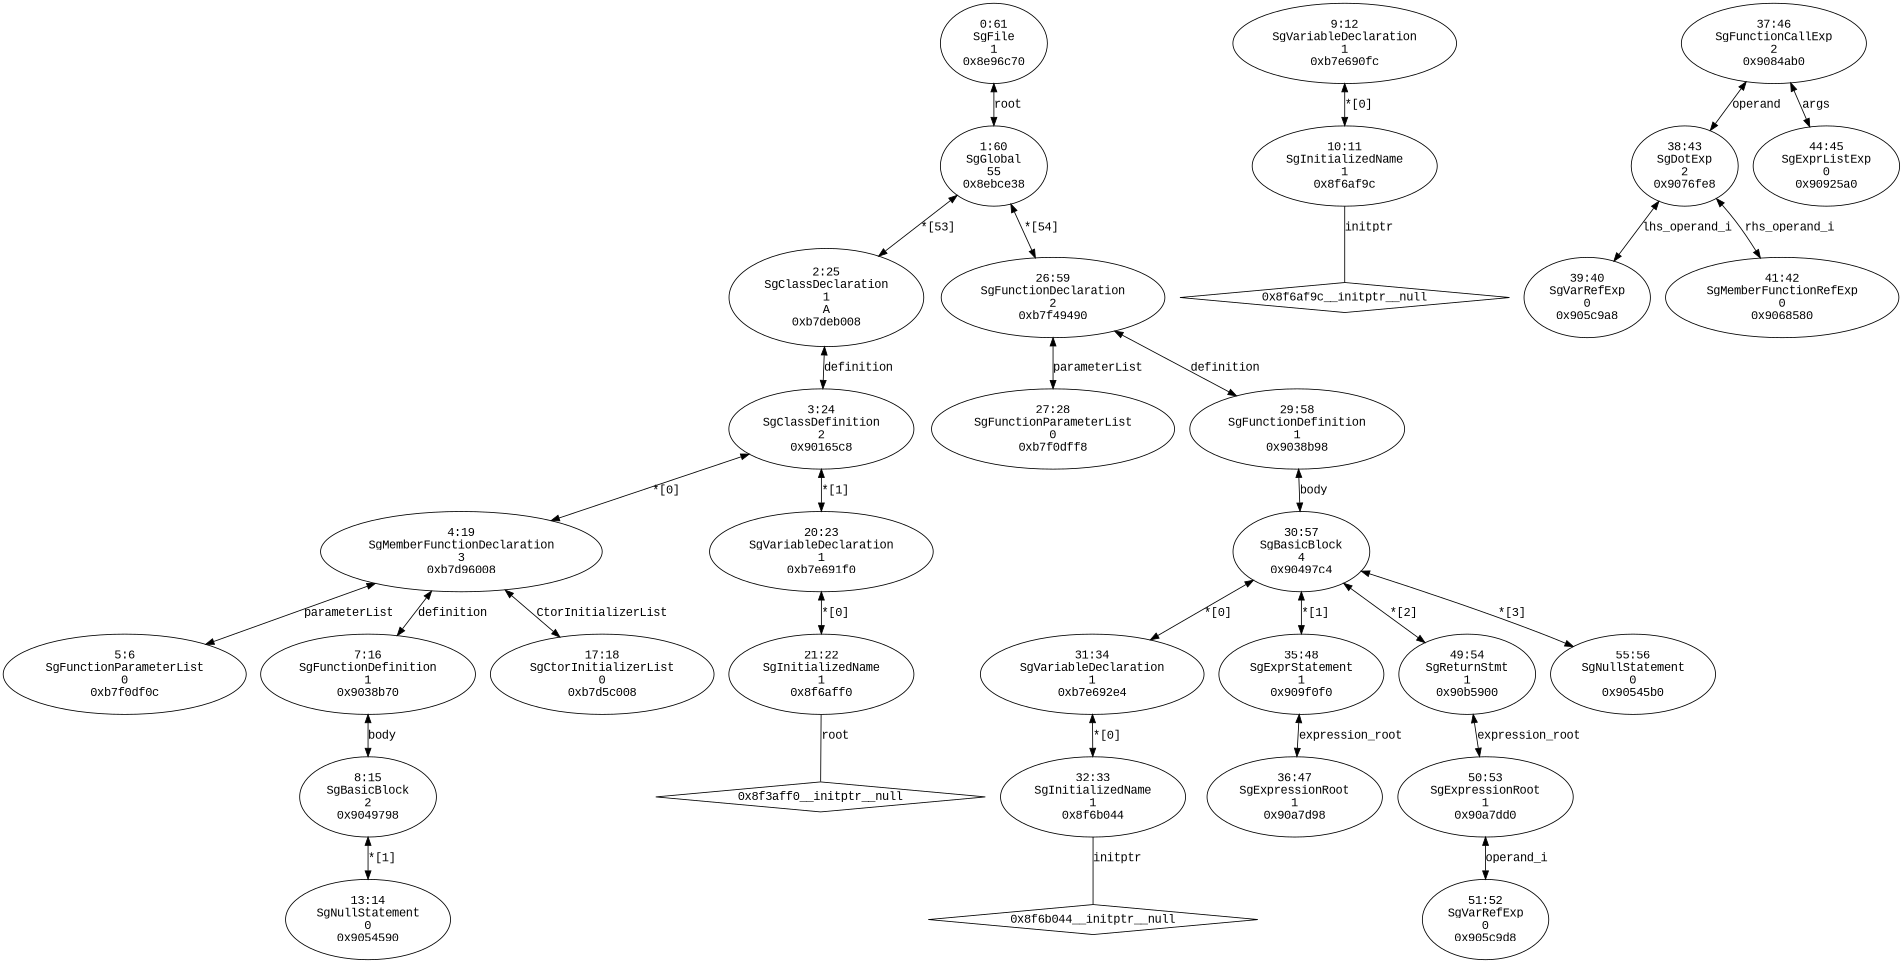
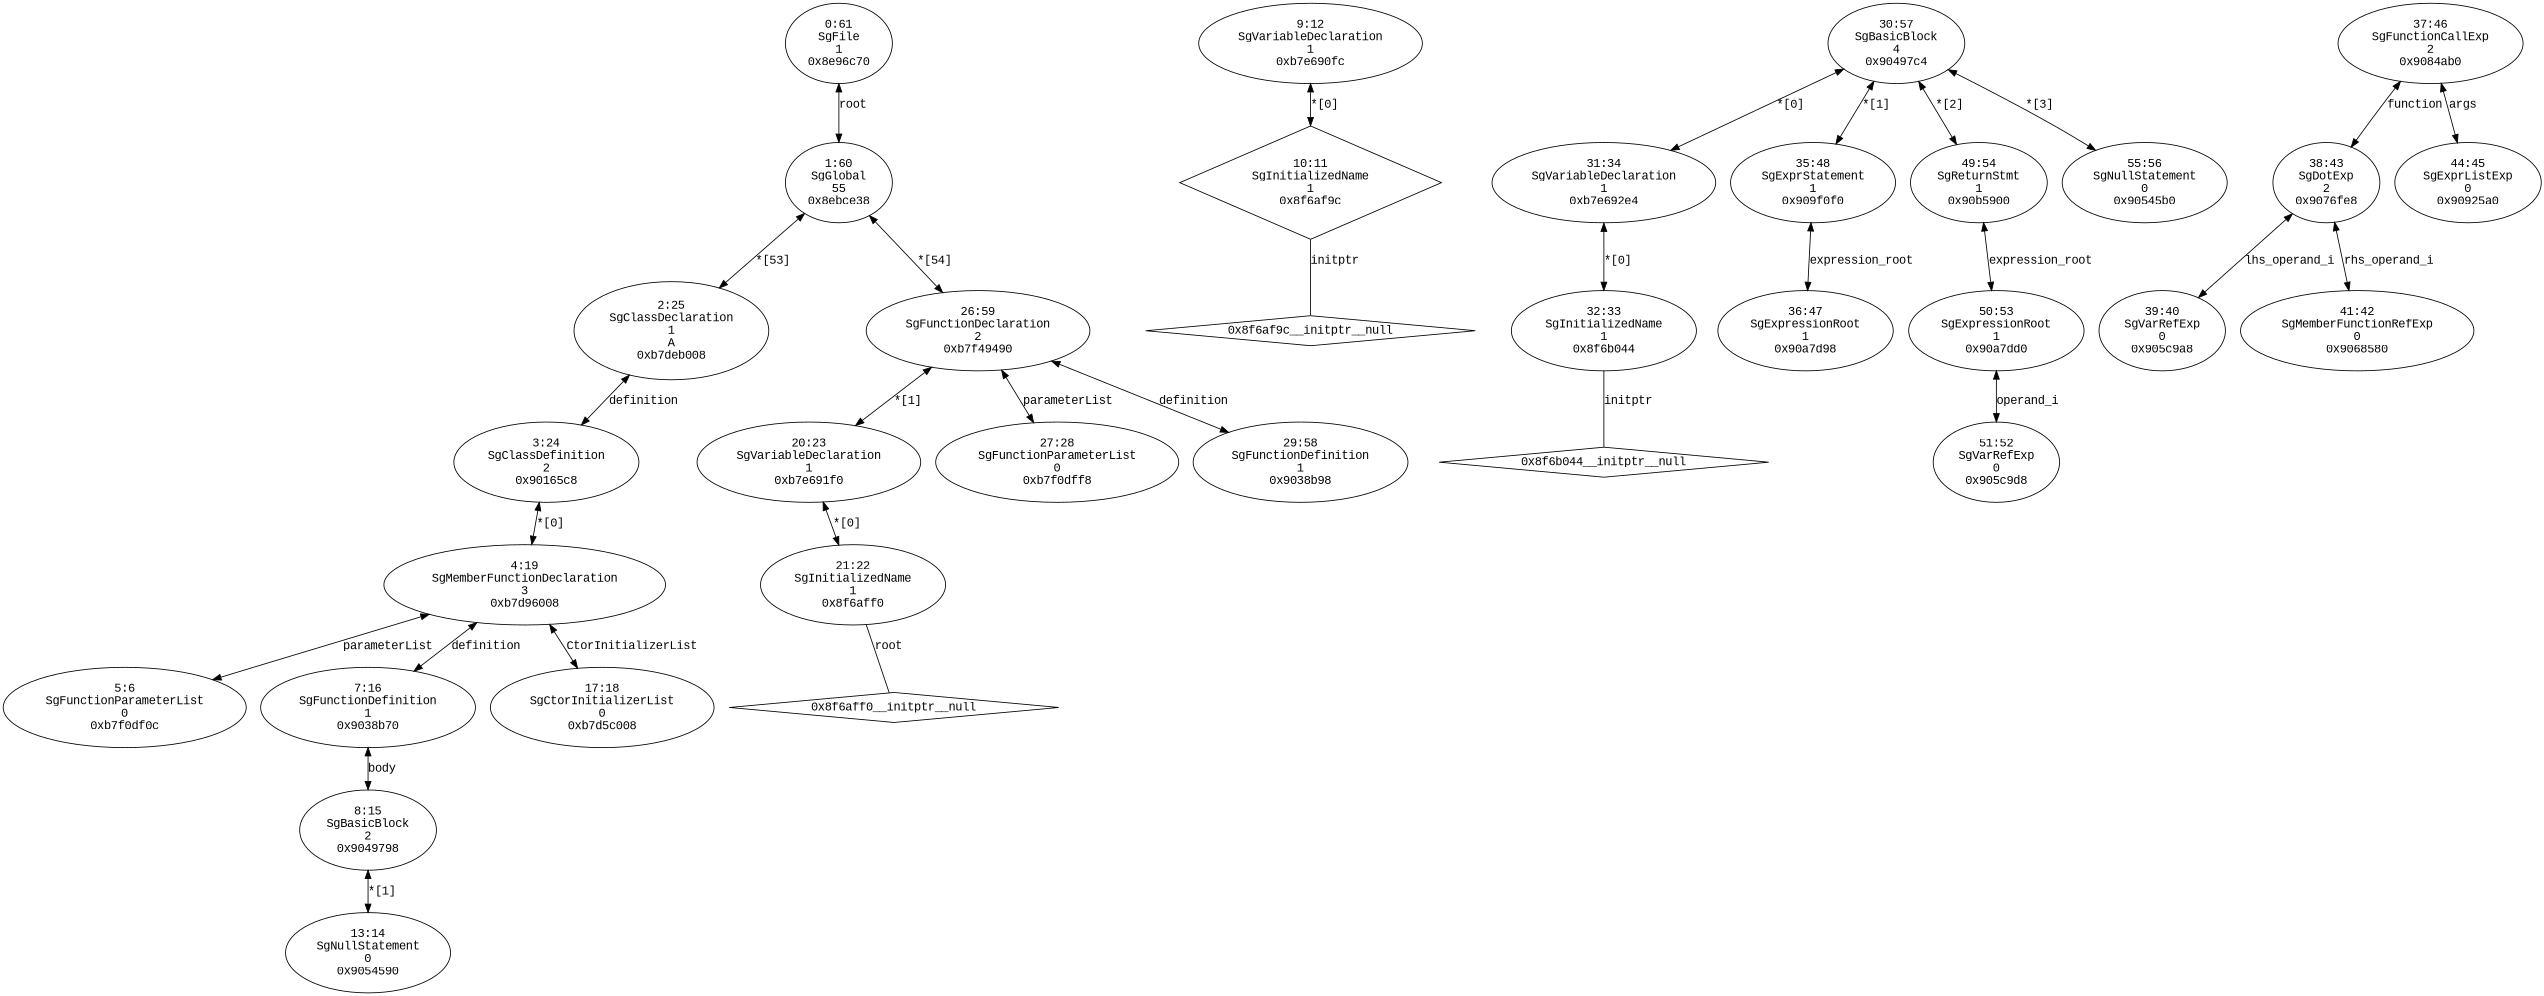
(1756, 105) -> (2415, 105)
(1345, 166) -> (1311, 183)
(821, 490) -> (893, 396)
(1299, 490) -> none
(821, 797) -> (894, 707)
